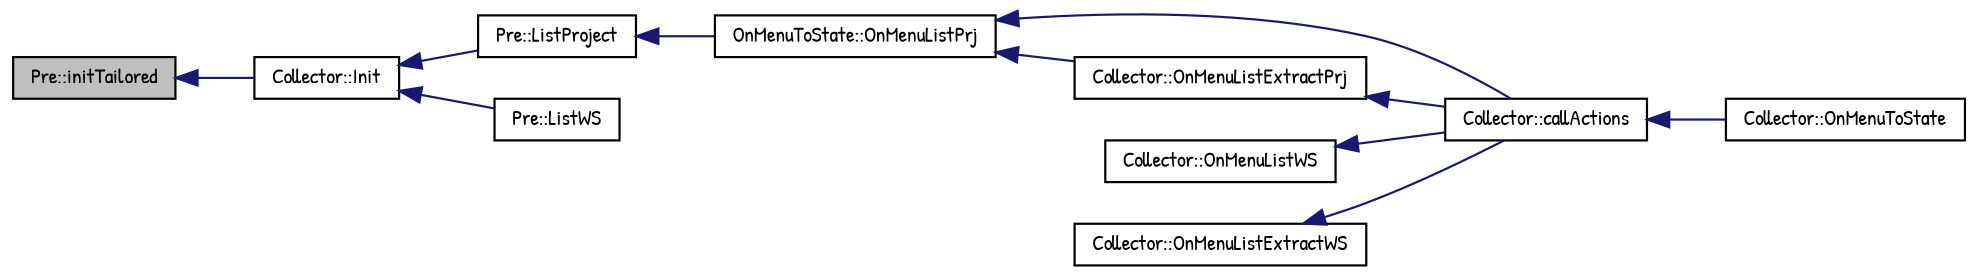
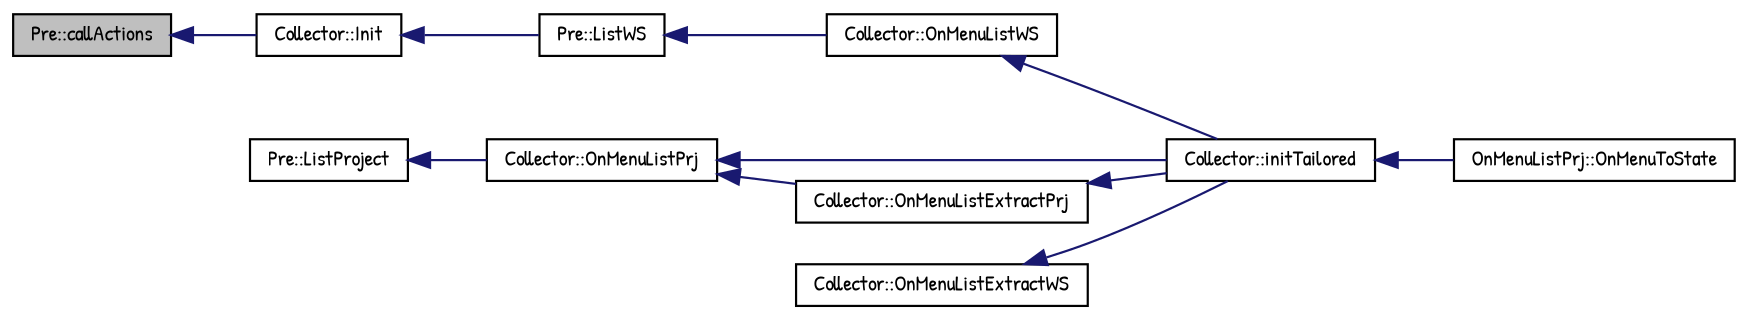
none -> (757, 35)
(855, 36) -> (602, 160)
(449, 56) -> none
(94, 78) -> (92, 35)
(1546, 120) -> (1271, 160)
(1845, 120) -> (1594, 160)
